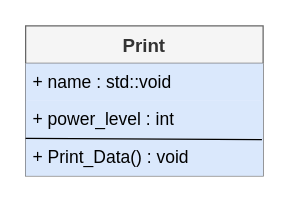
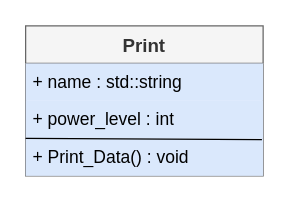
(95, 82) -> (103, 82)
